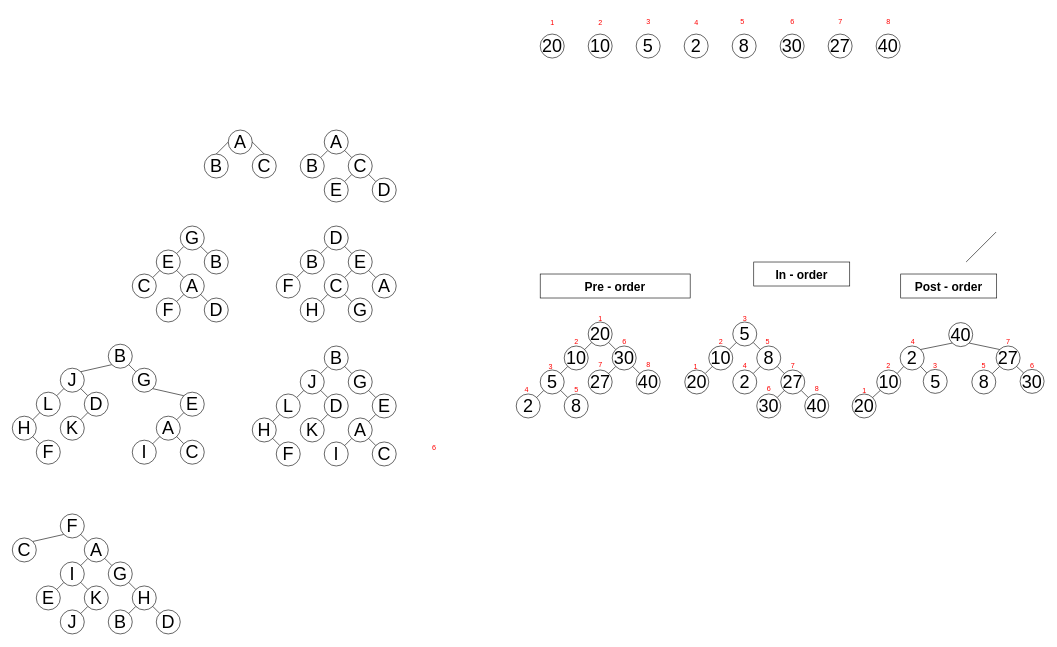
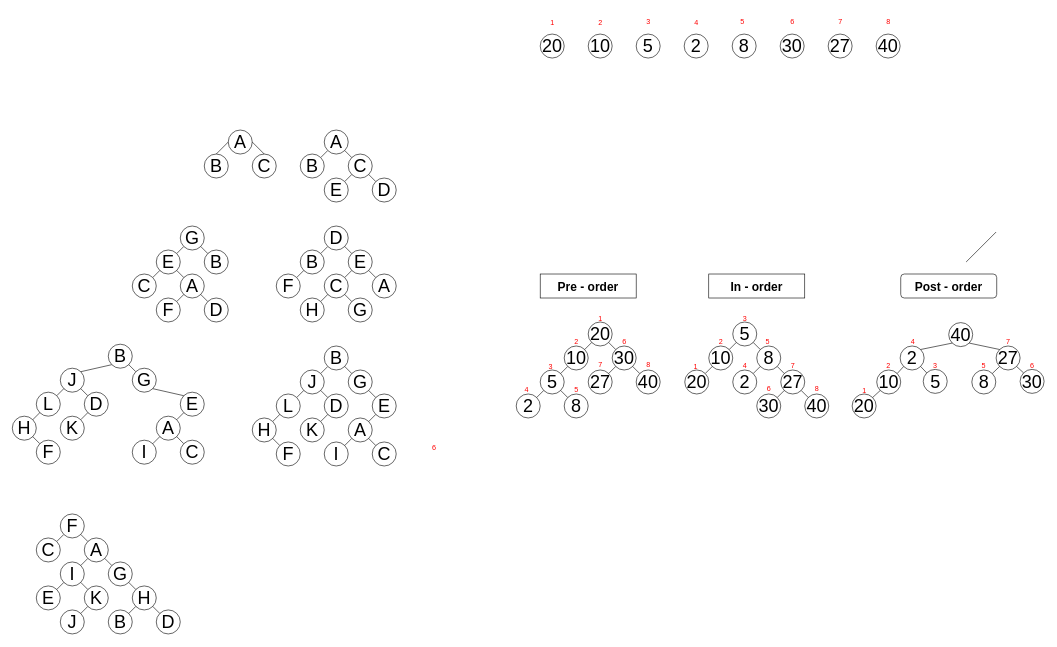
(802, 274) -> (757, 286)
(615, 286) -> (588, 286)
(949, 286) -> (949, 286)
(24, 550) -> (48, 550)
